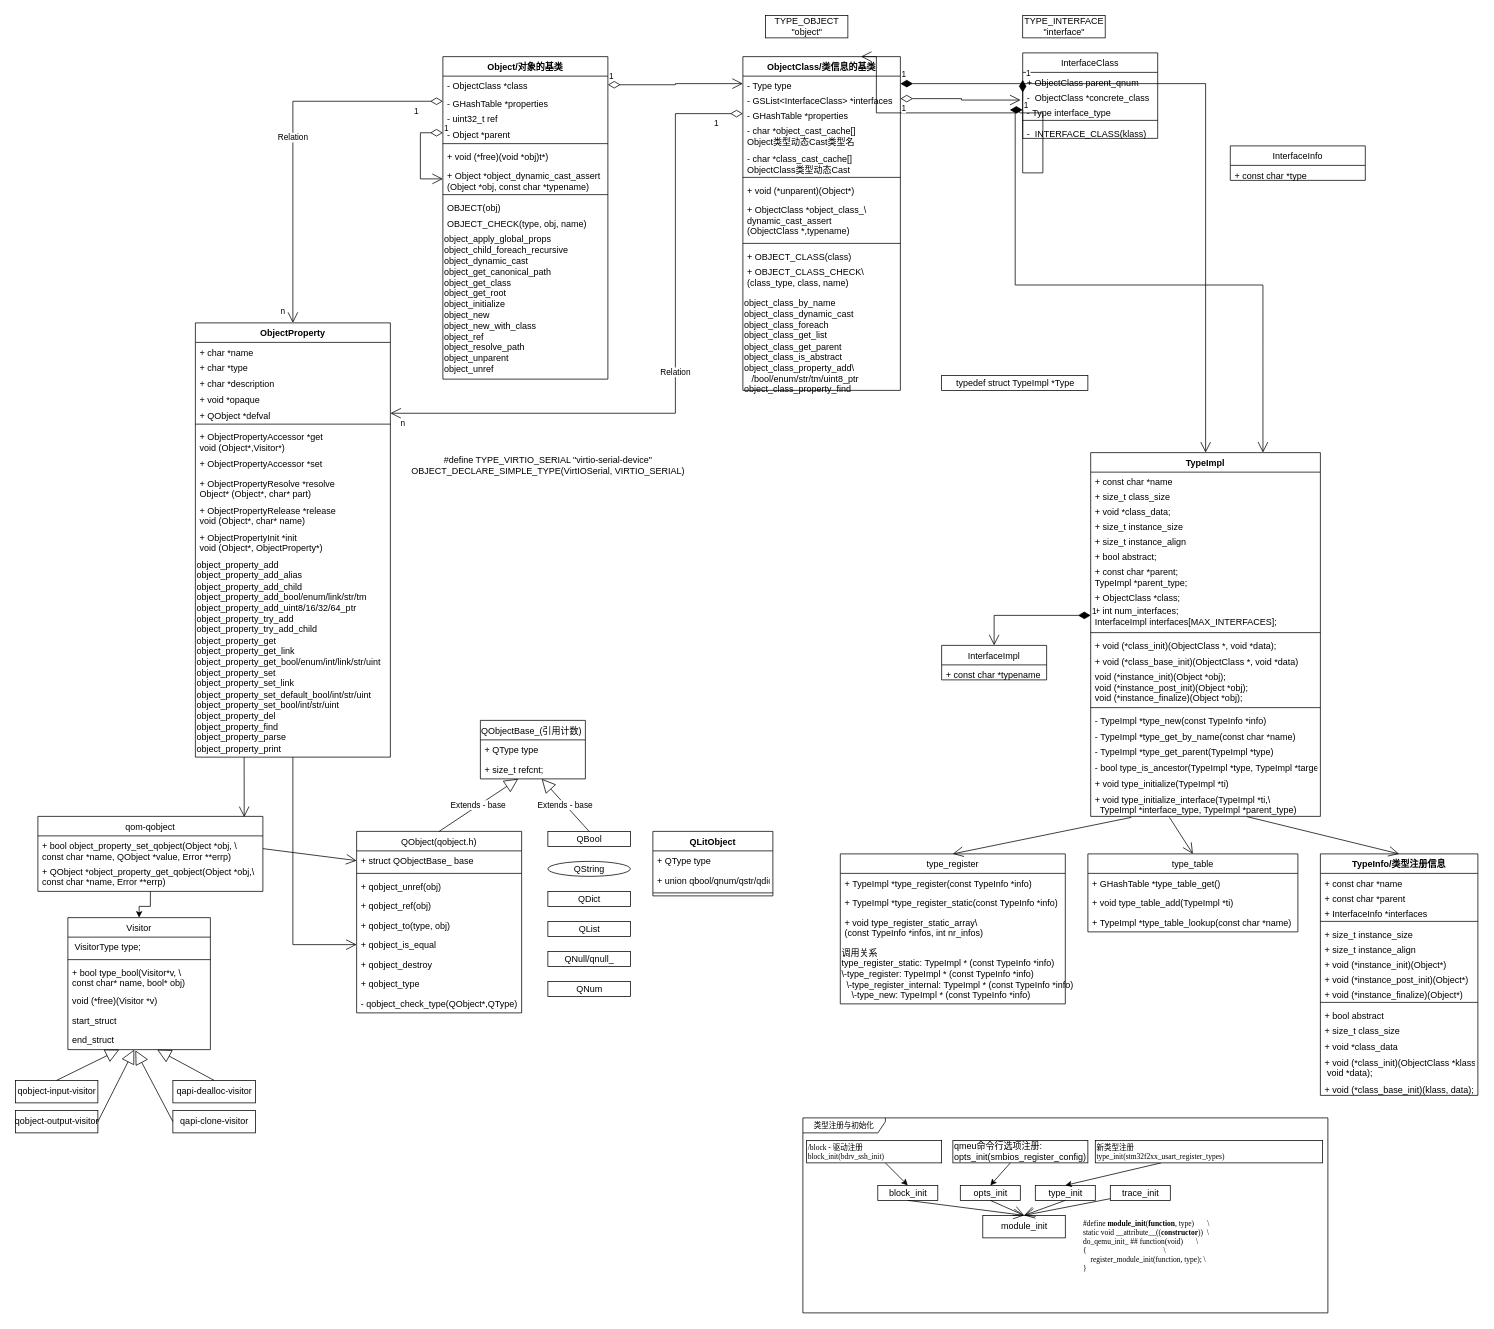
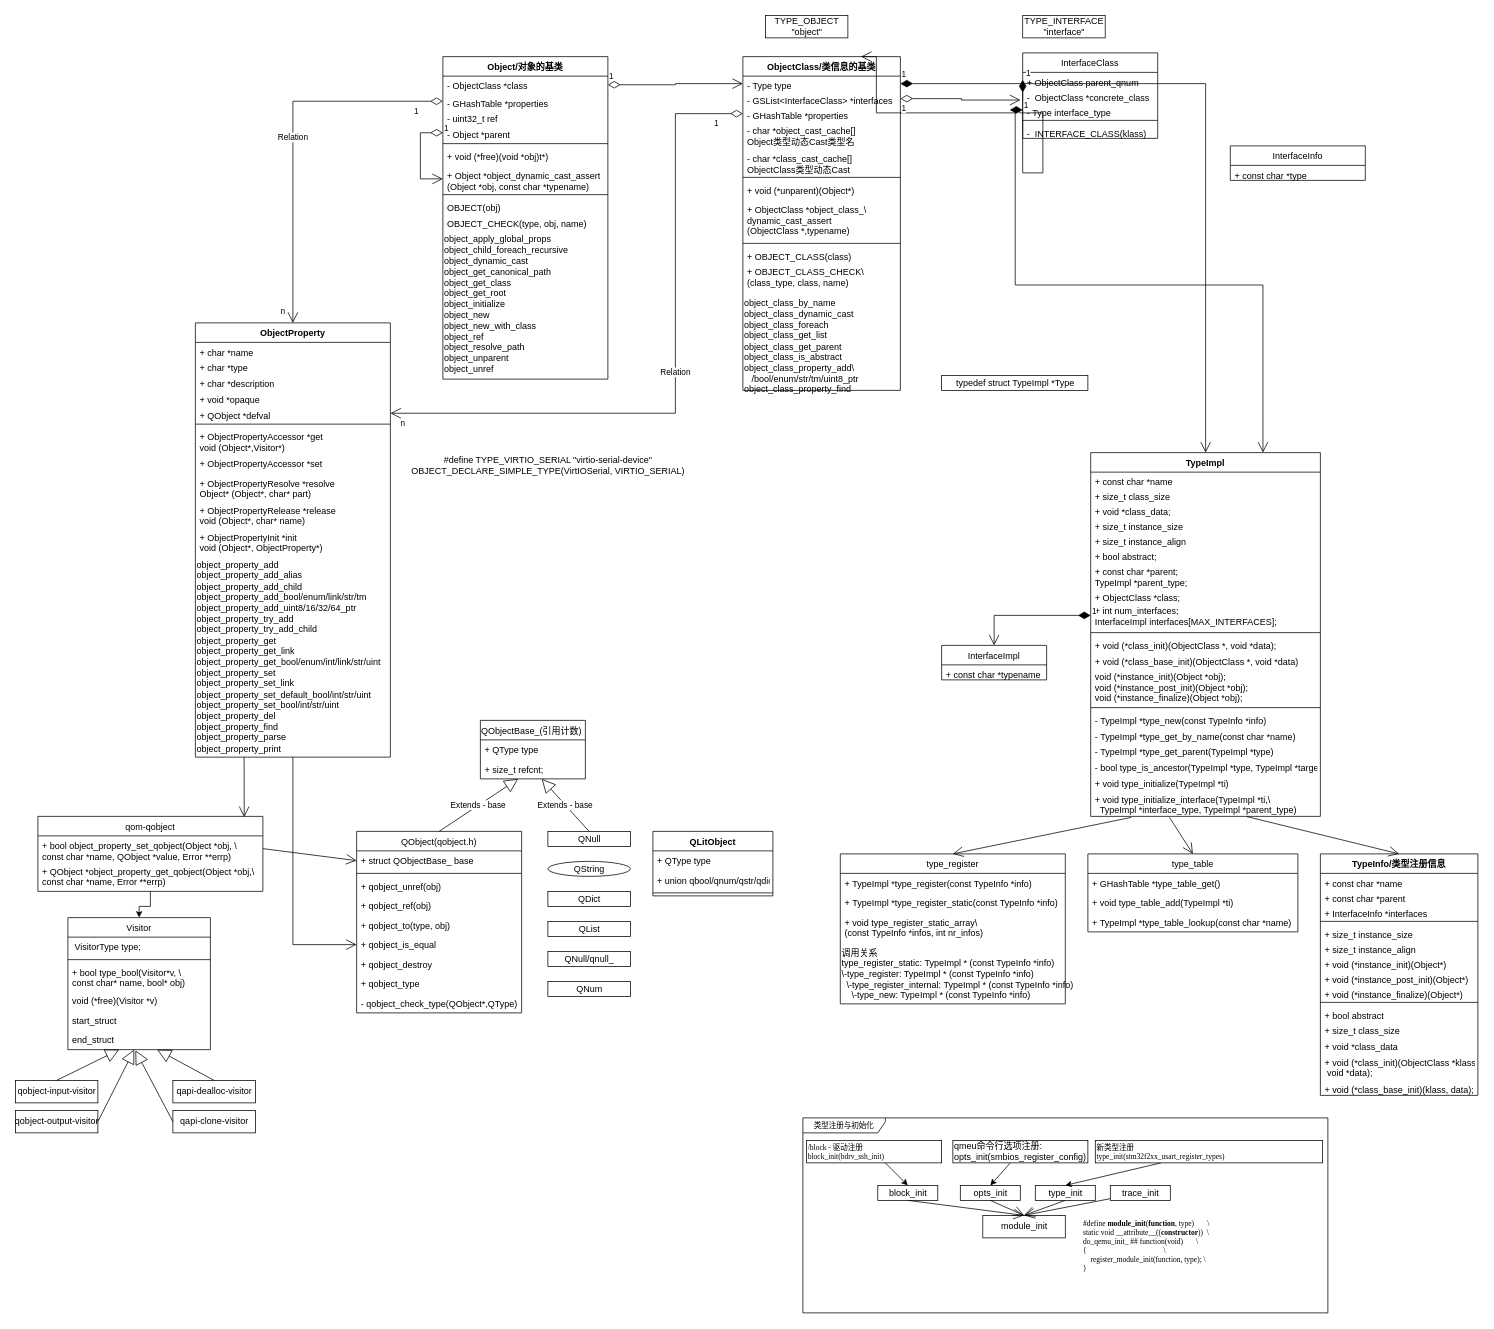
(590, 839) -> (590, 839)
